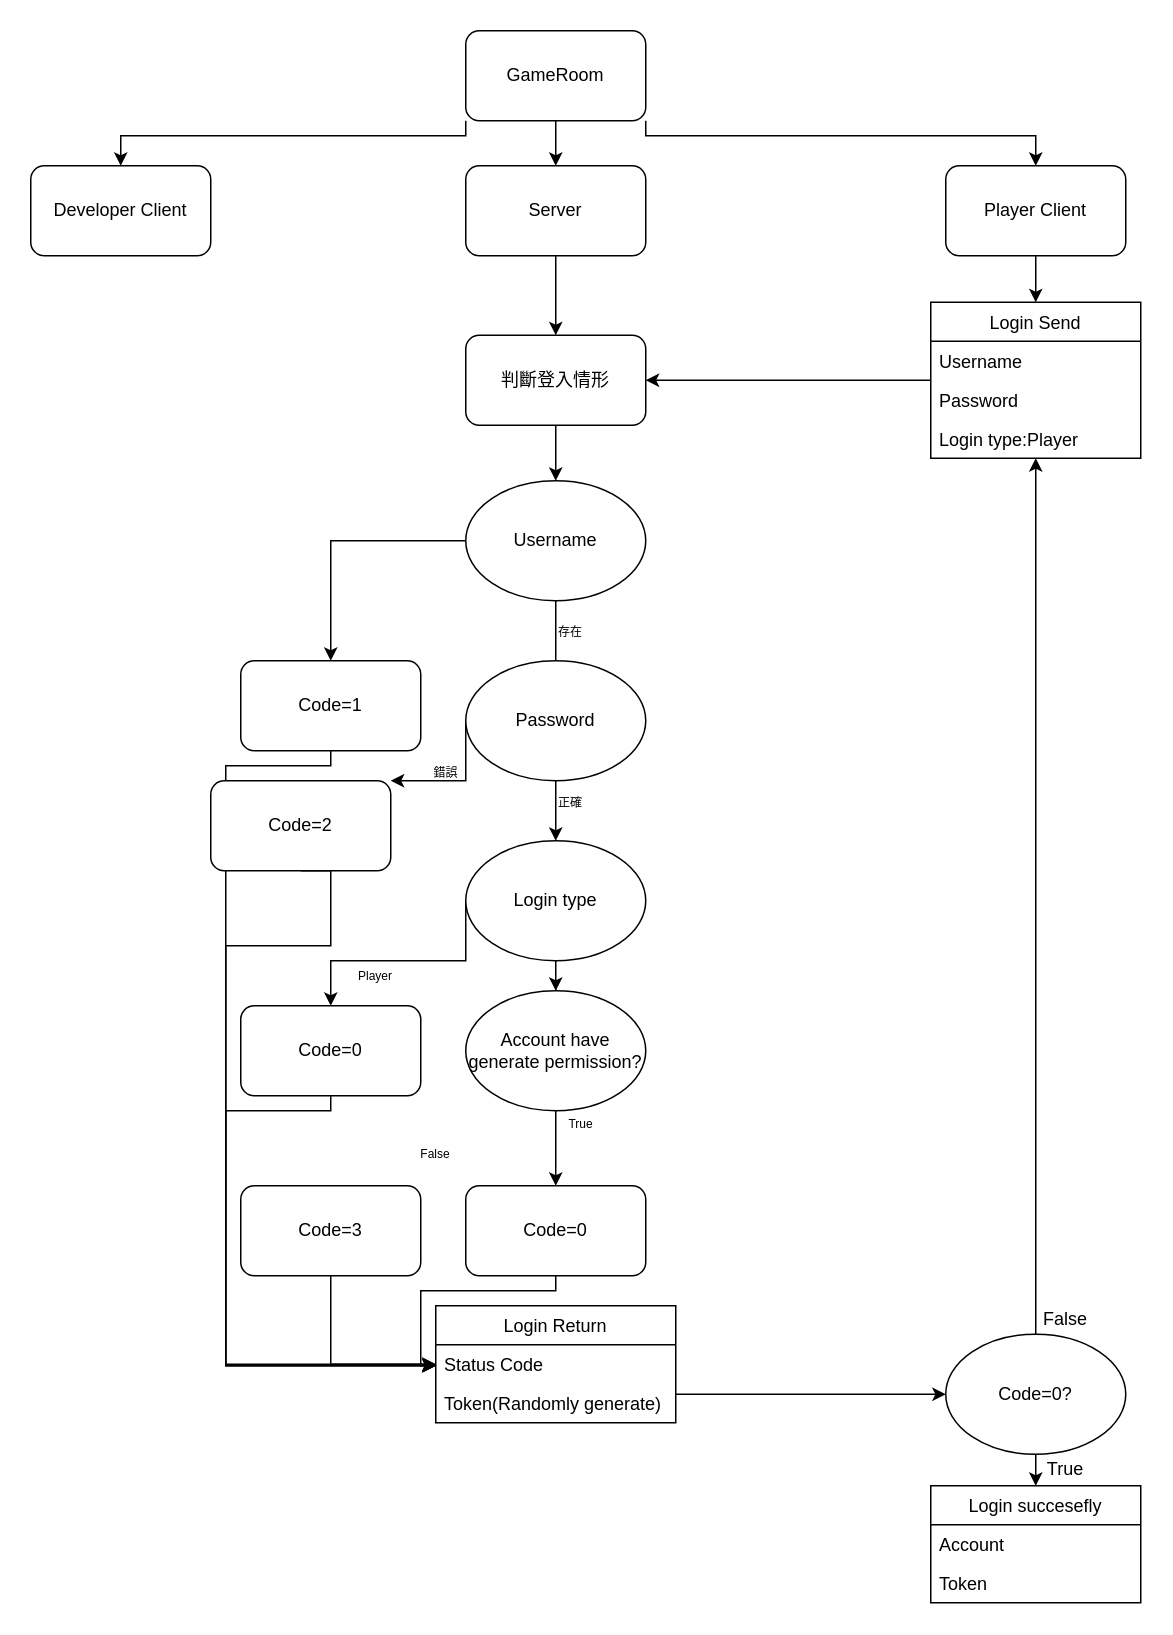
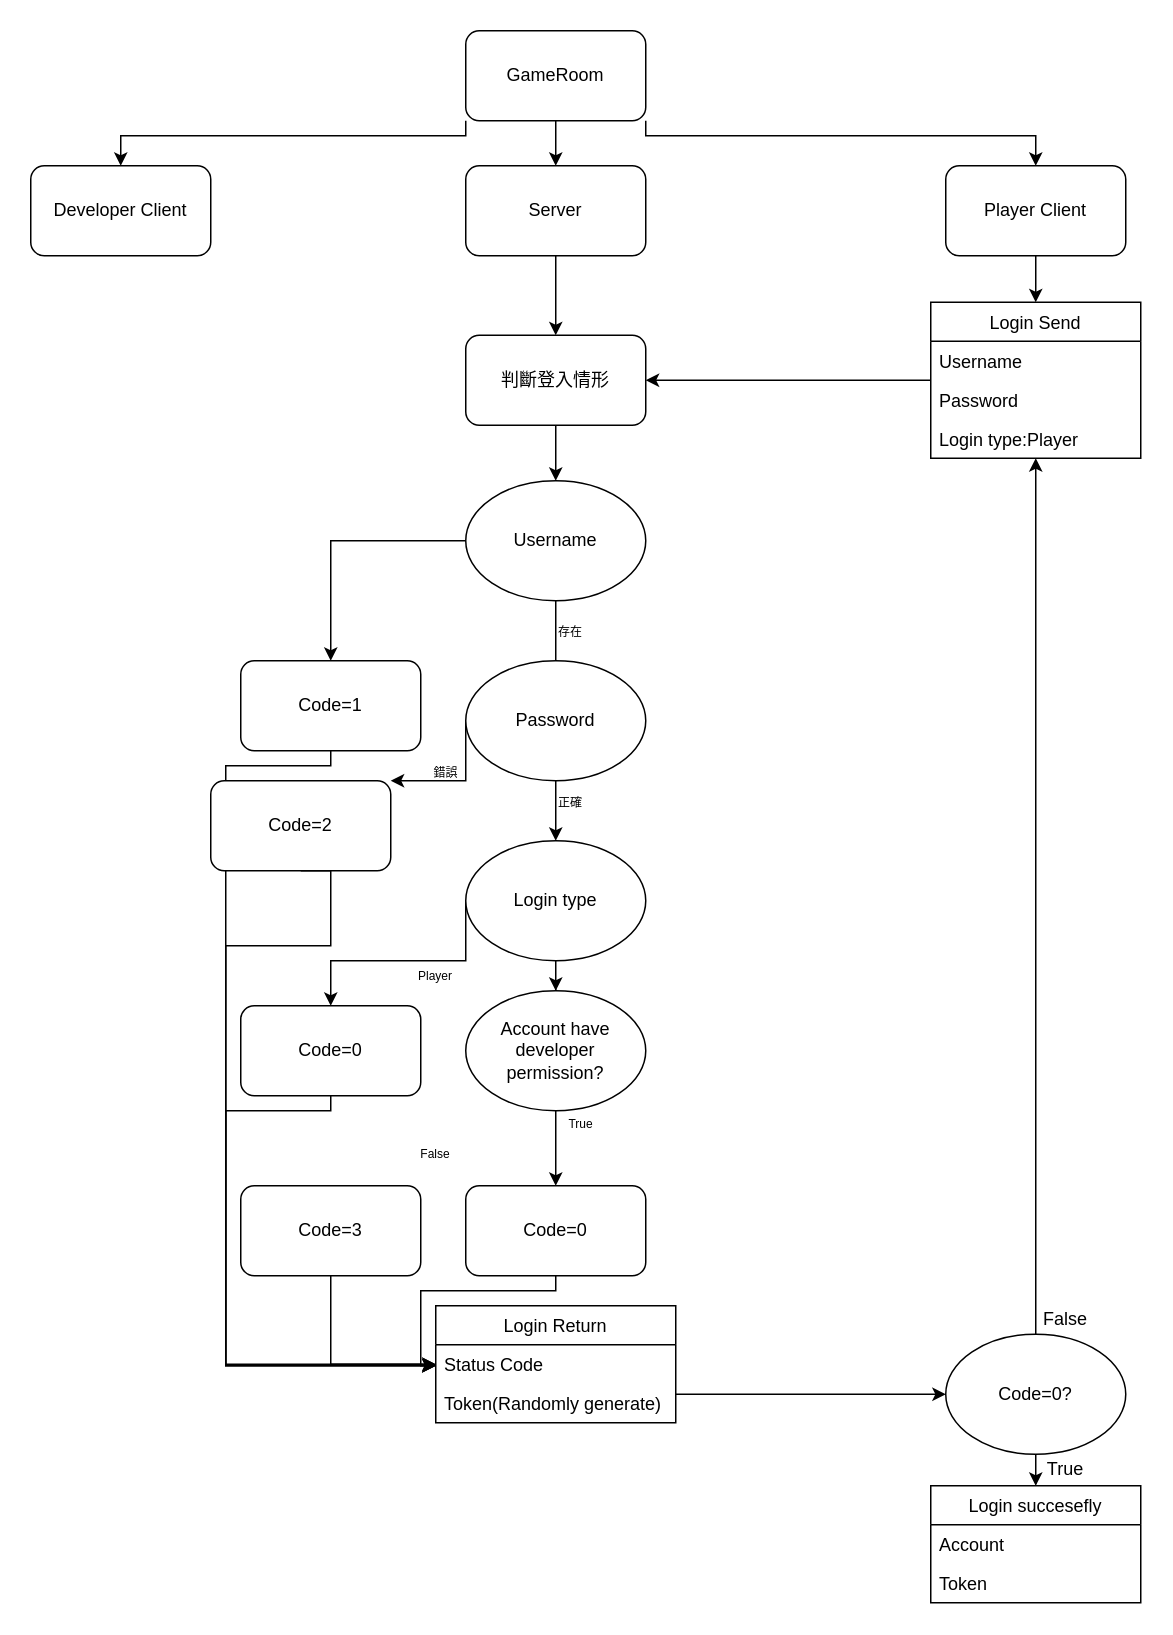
(376, 976) -> (436, 976)
(556, 1051) -> (556, 1051)
